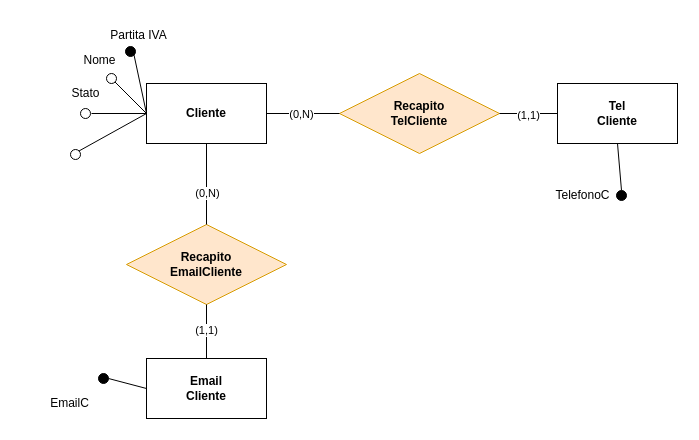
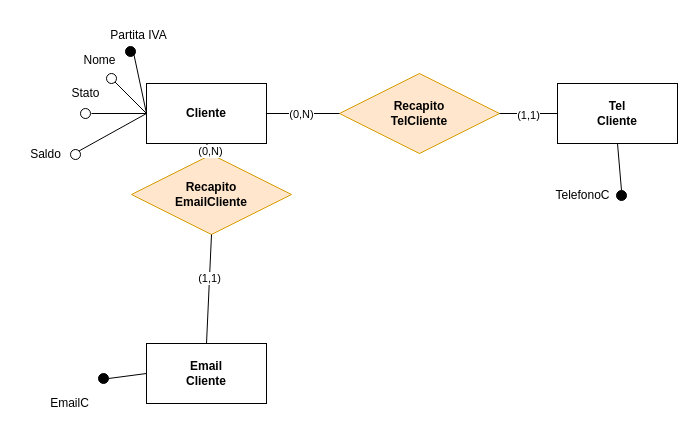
none -> (46, 155)
(207, 265) -> (212, 195)
(207, 389) -> (207, 374)
